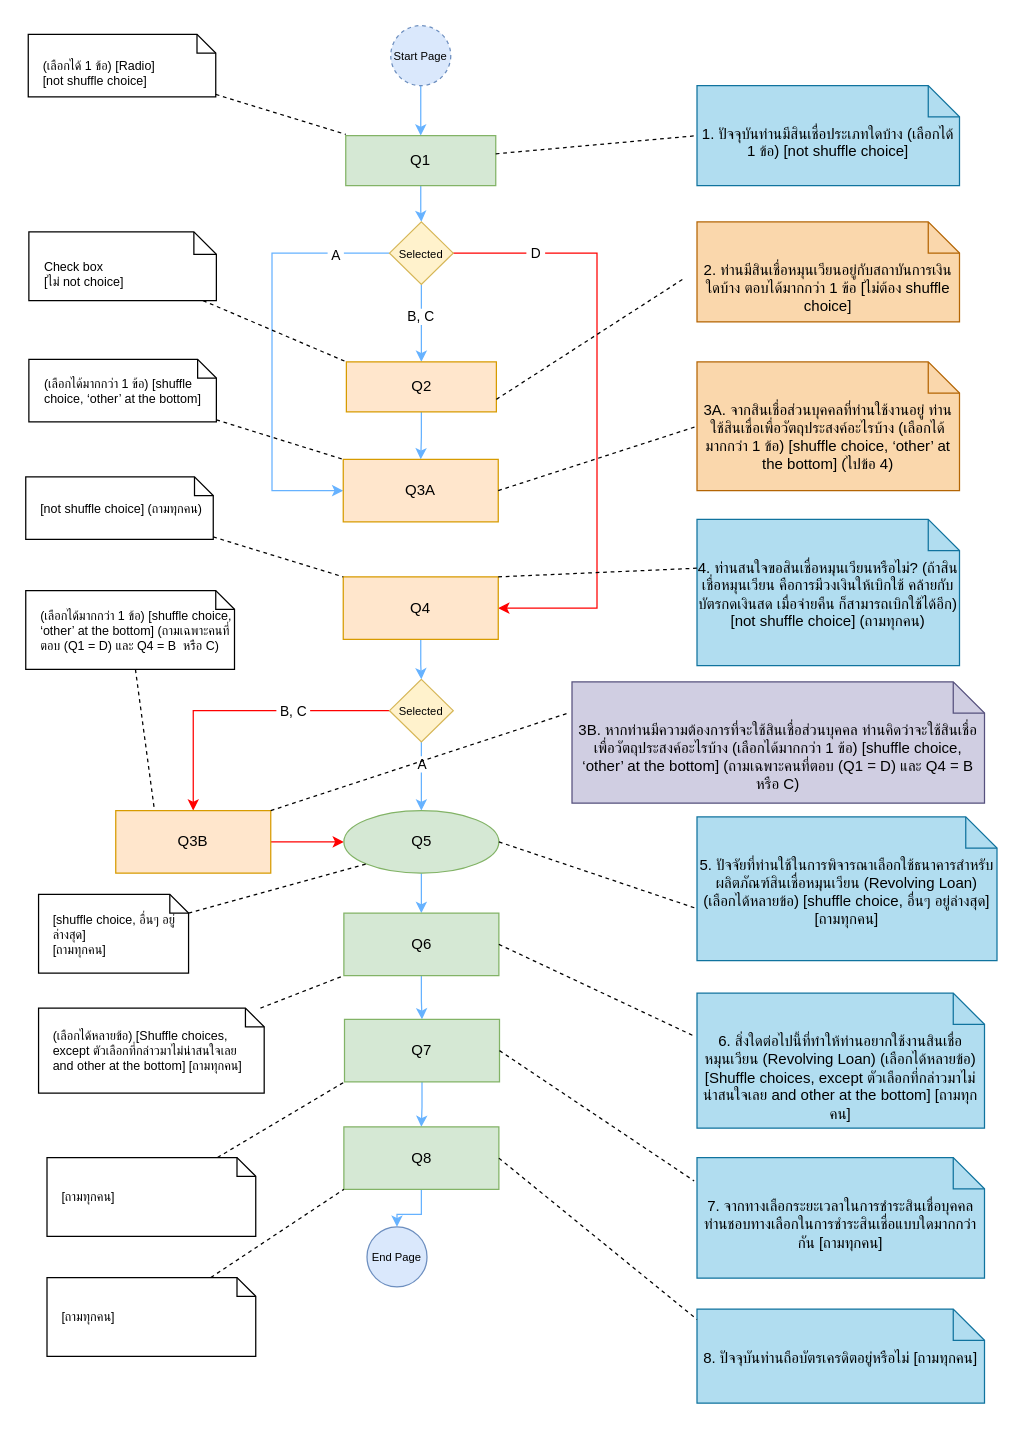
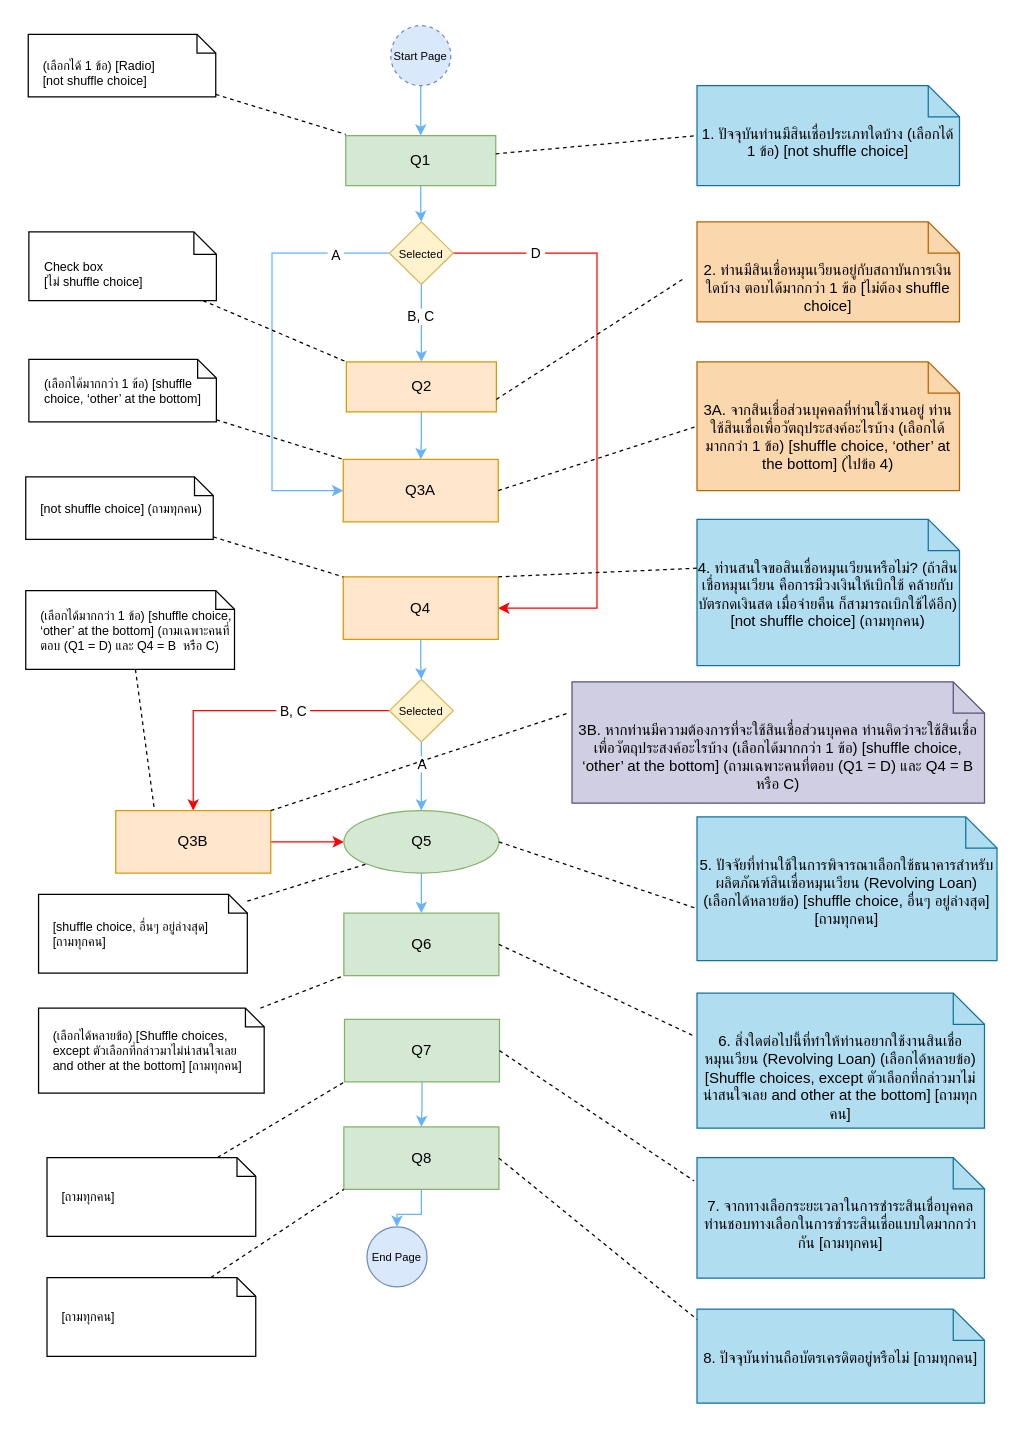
(96, 267) -> (108, 267)
(113, 934) -> (143, 934)
(421, 993) -> none
